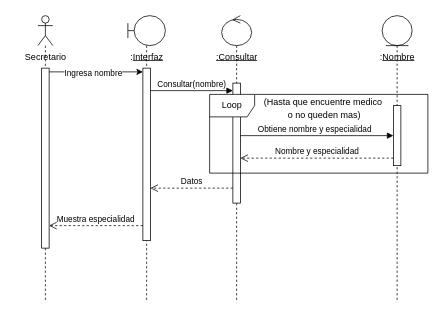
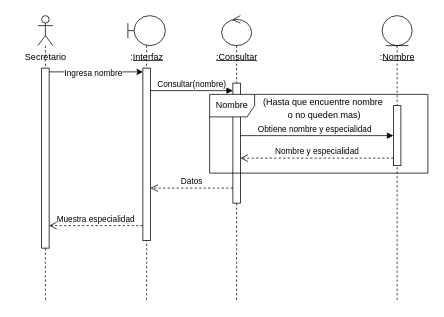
(232, 105) -> (232, 105)
(323, 105) -> (323, 105)
